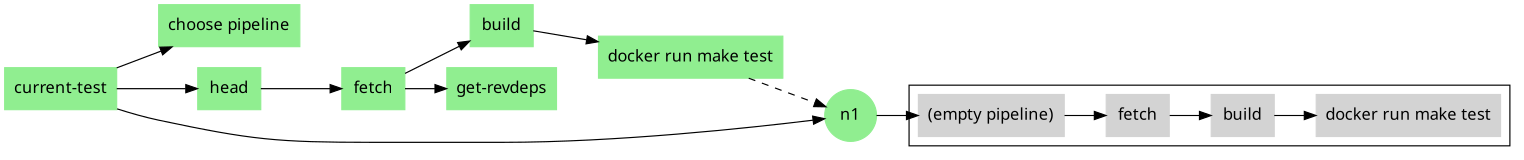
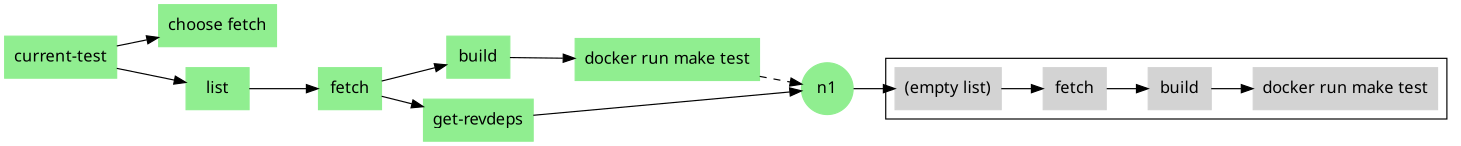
(229, 26) -> (218, 26)
(229, 89) -> (218, 89)
(991, 116) -> (948, 89)
(464, 142) -> (662, 104)
